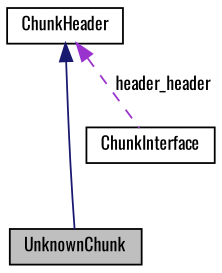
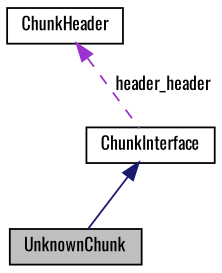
(70, 146) -> (108, 203)
